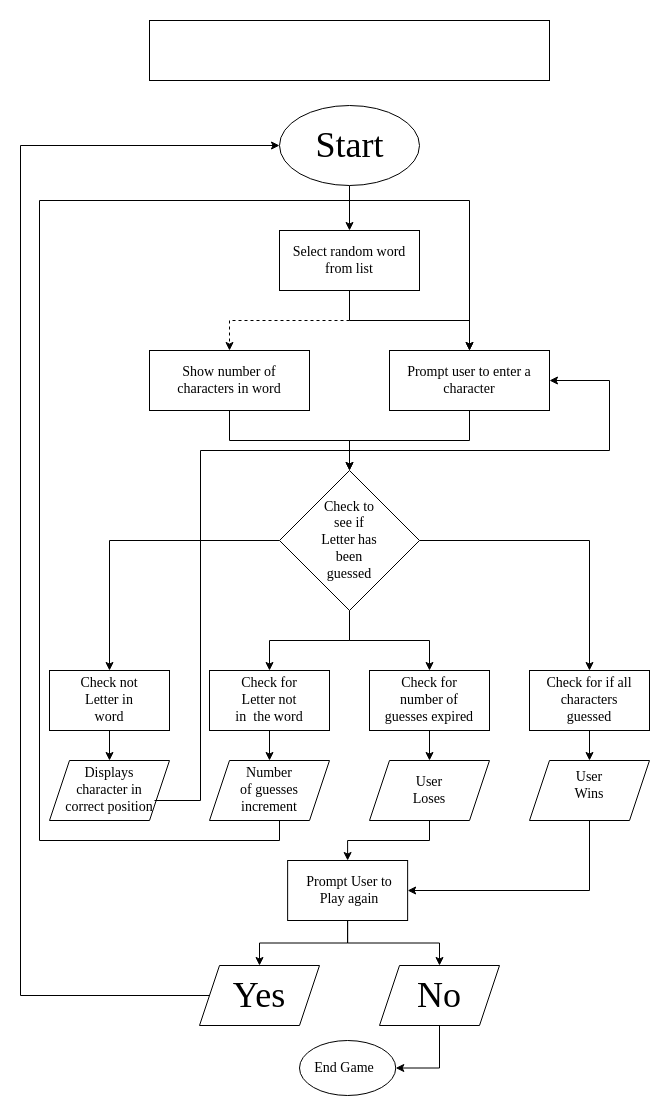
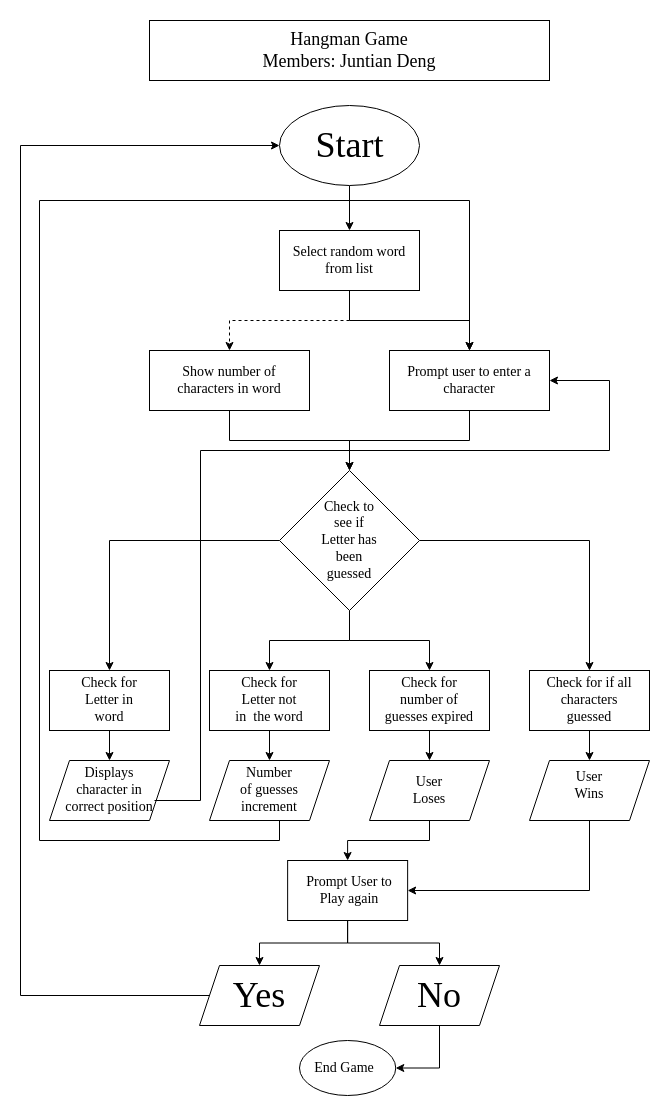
none -> (350, 51)
(110, 701) -> (110, 701)
